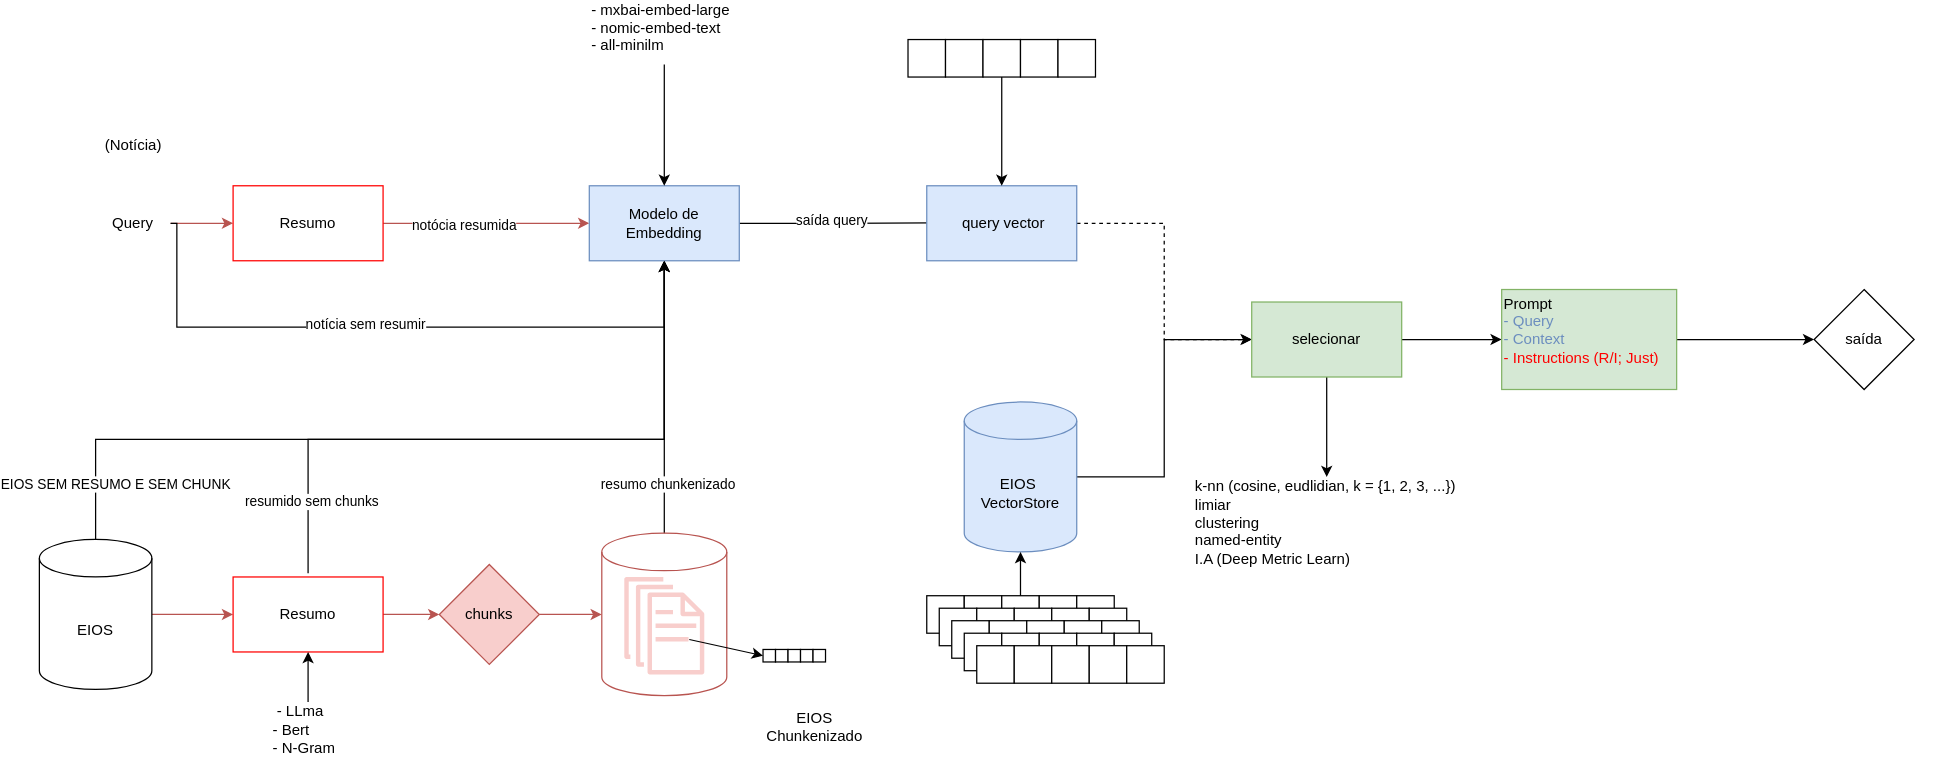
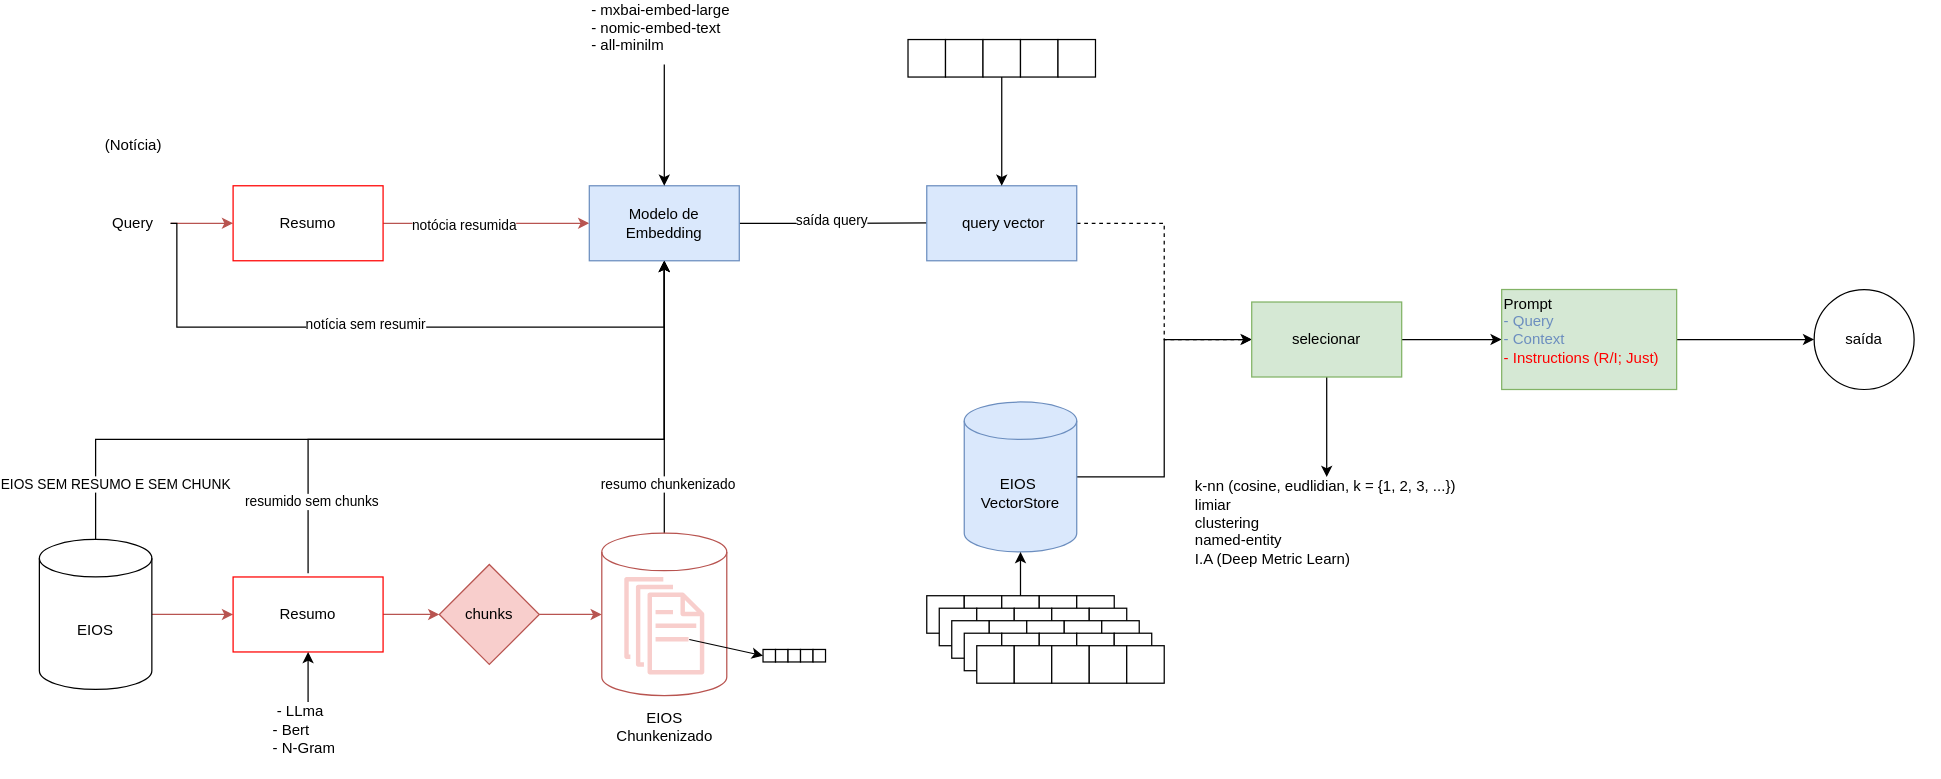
(1864, 339) -> (1864, 339)
(814, 727) -> (664, 727)
